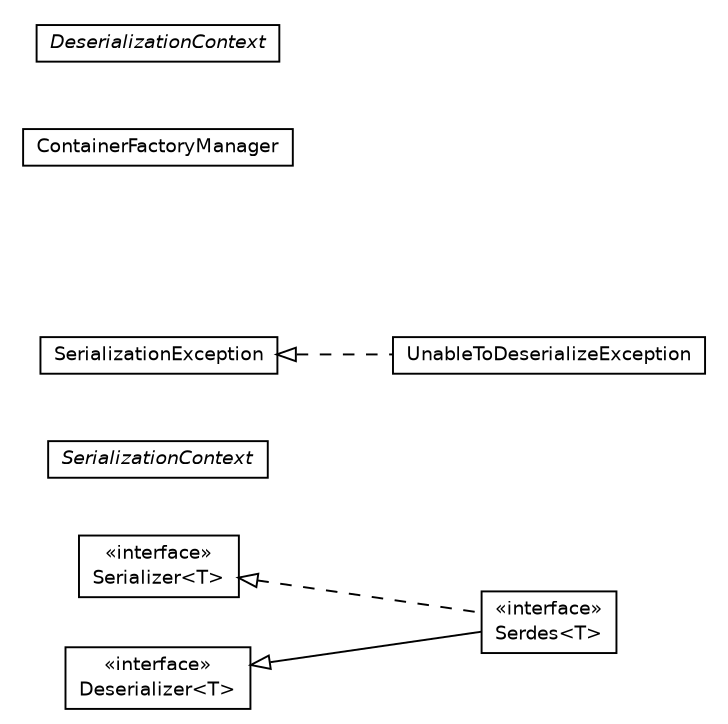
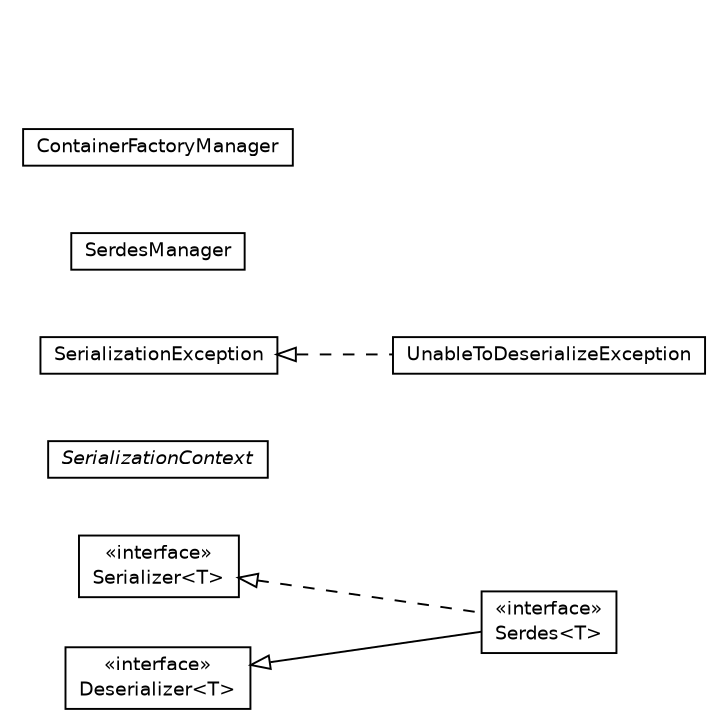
(158, 42) -> none
none -> (158, 250)
